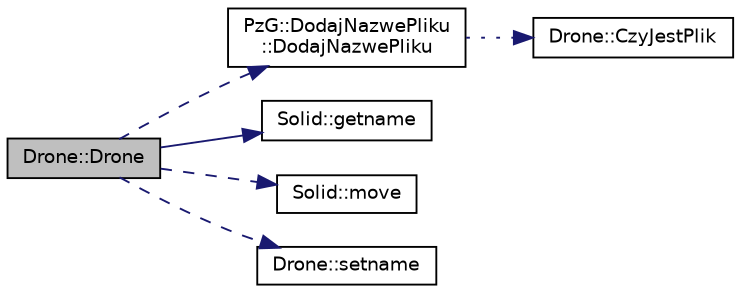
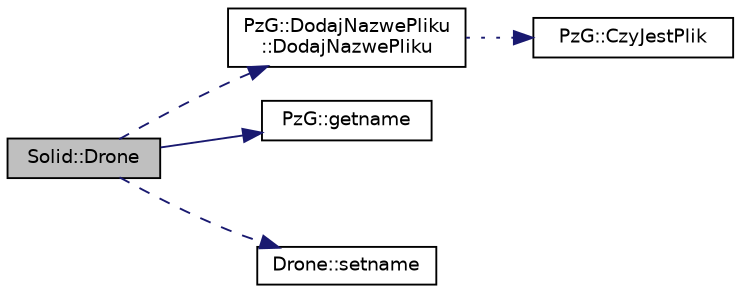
(633, 38) -> (633, 38)
(347, 121) -> (347, 121)
(84, 158) -> (84, 158)
(347, 194) -> none
